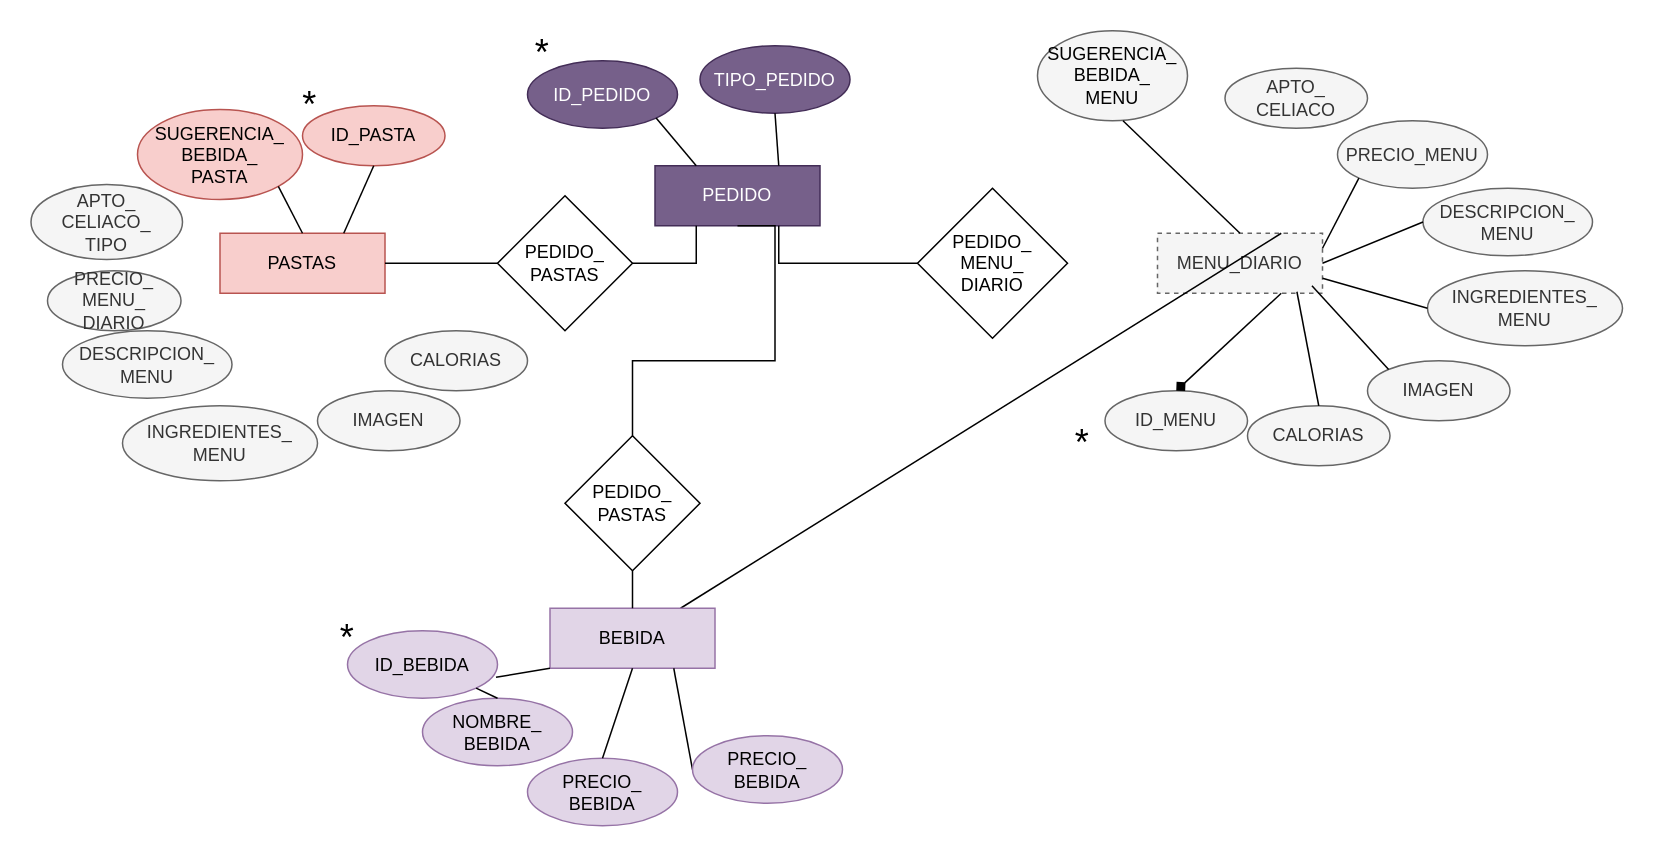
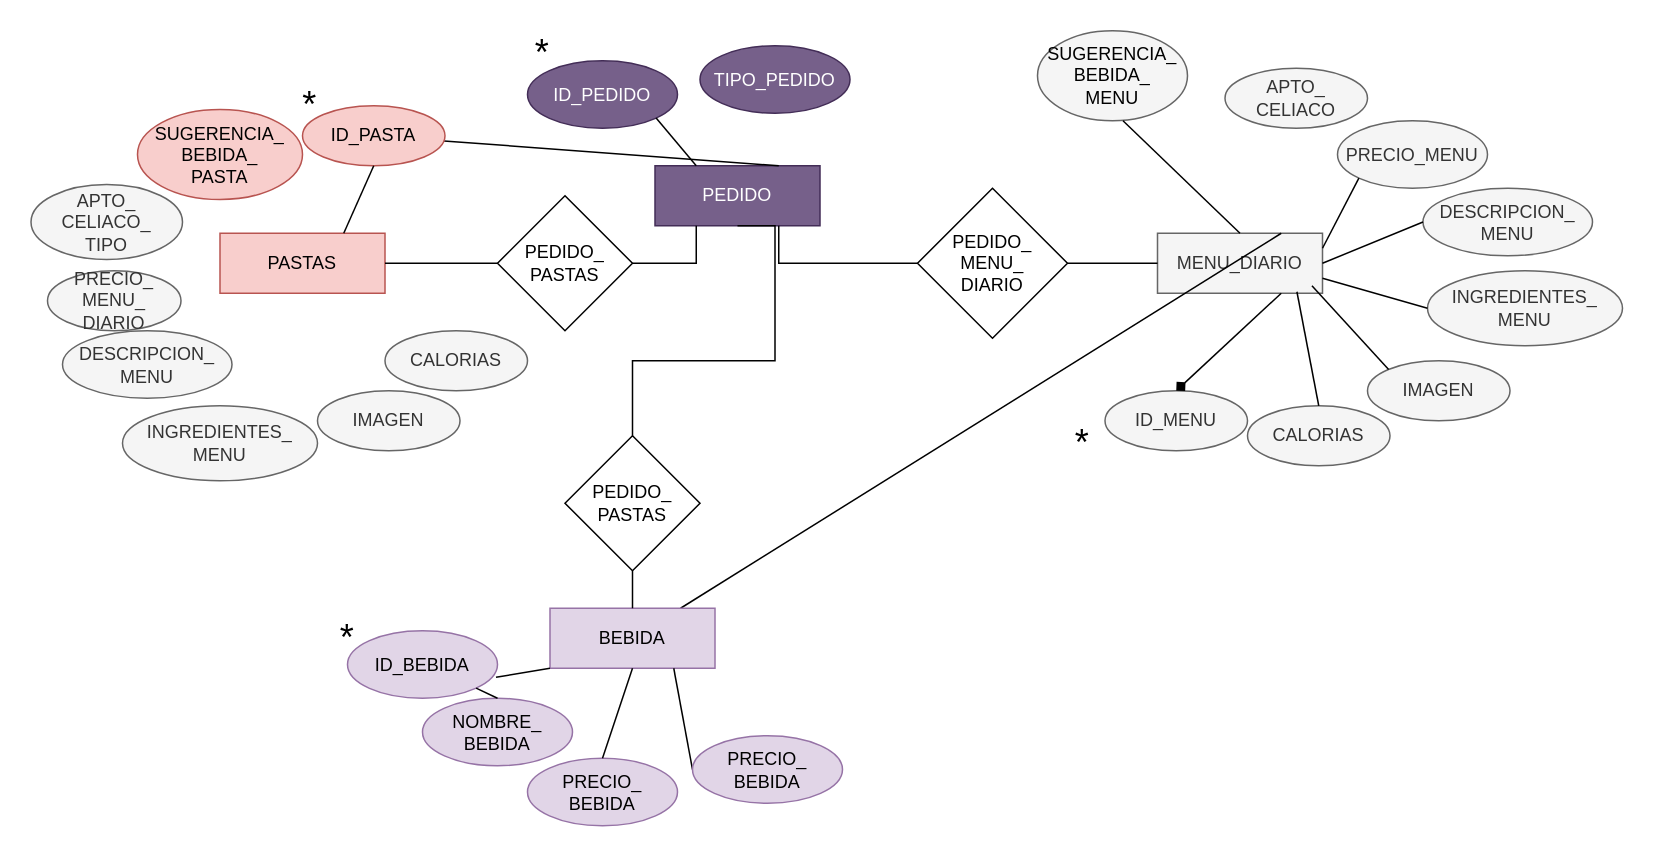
(777, 140) -> (612, 153)
(290, 210) -> none
none -> (1112, 263)
(1240, 263) -> (1240, 263)
